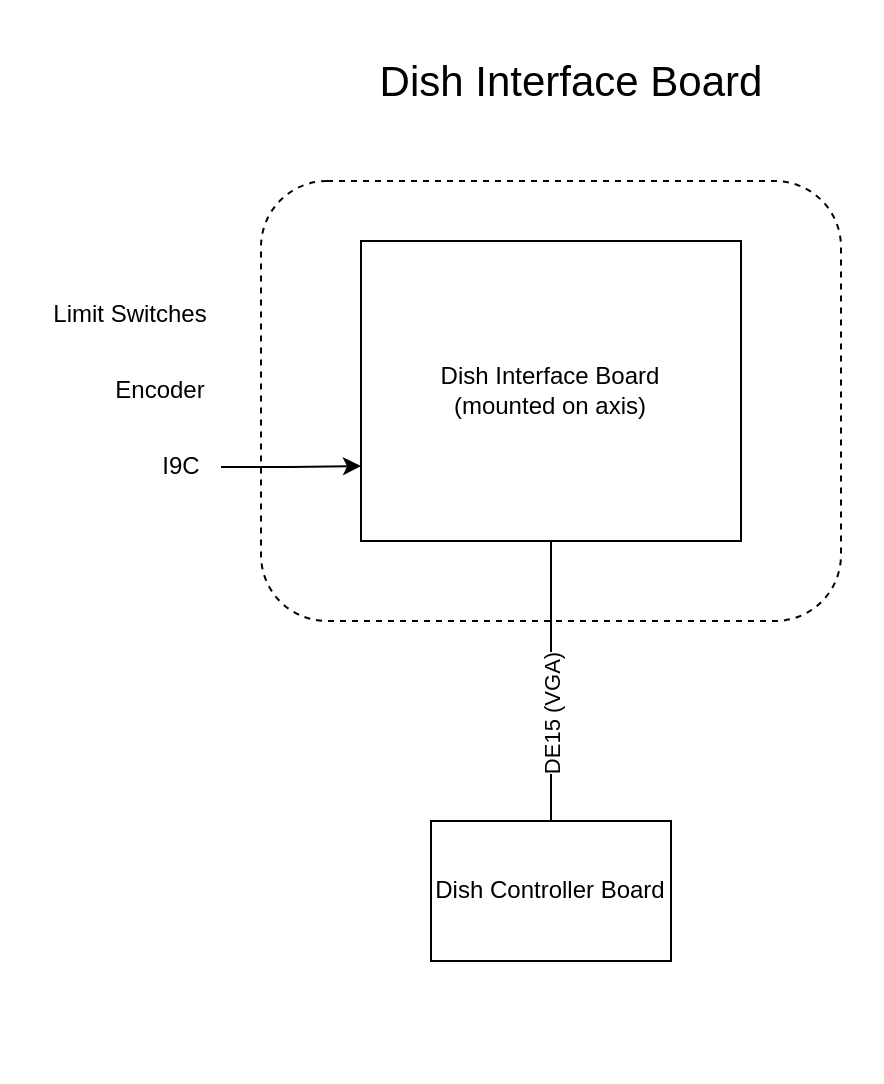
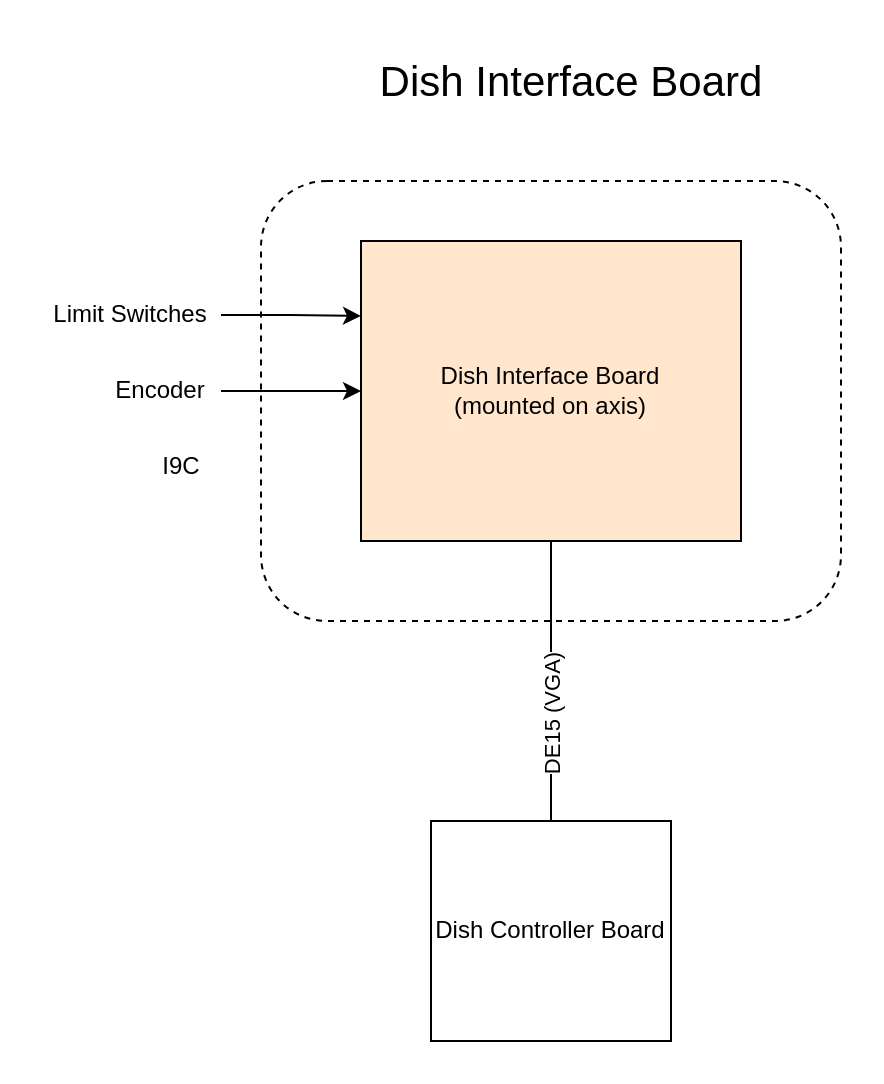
none -> (284, 315)
none -> (284, 391)
(551, 391) -> (551, 391)
(284, 467) -> none
(551, 891) -> (551, 931)
